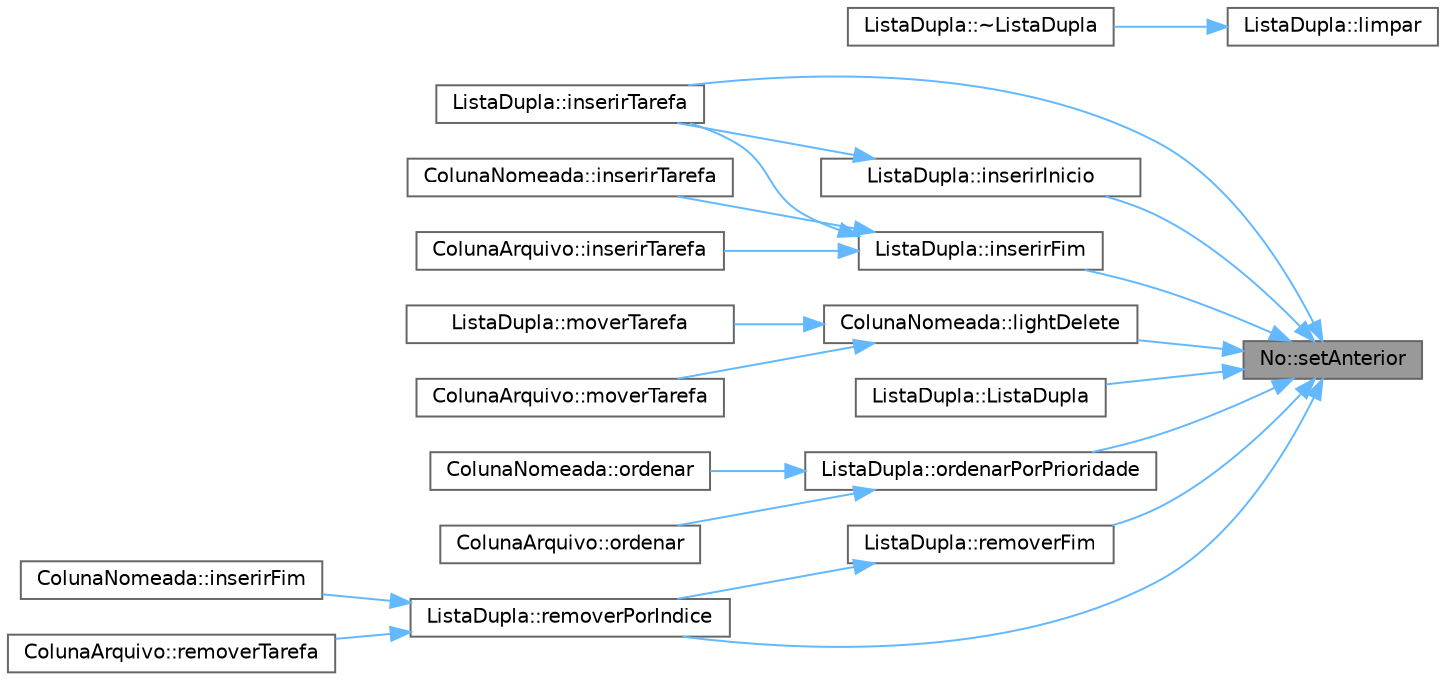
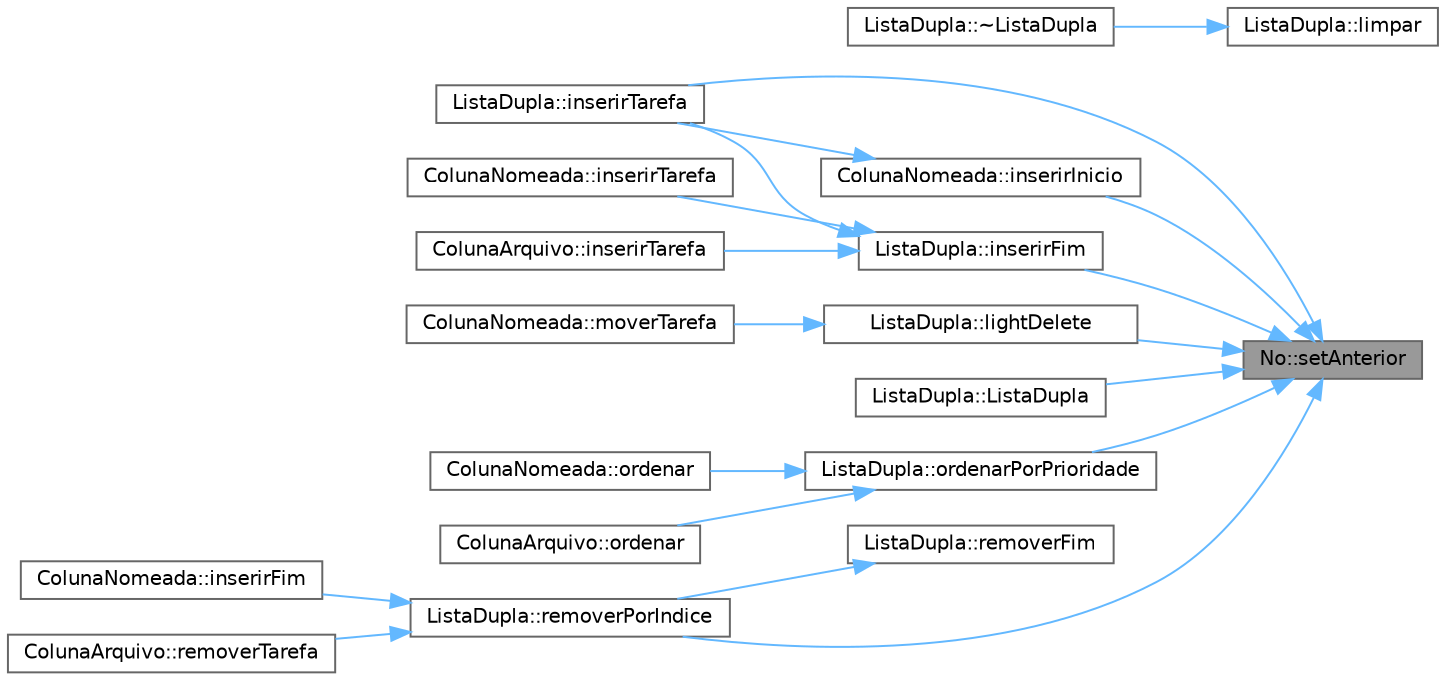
(981, 178) -> (981, 178)
(570, 324) -> (570, 324)
(981, 324) -> (981, 324)
(570, 398) -> none
(1215, 472) -> none
